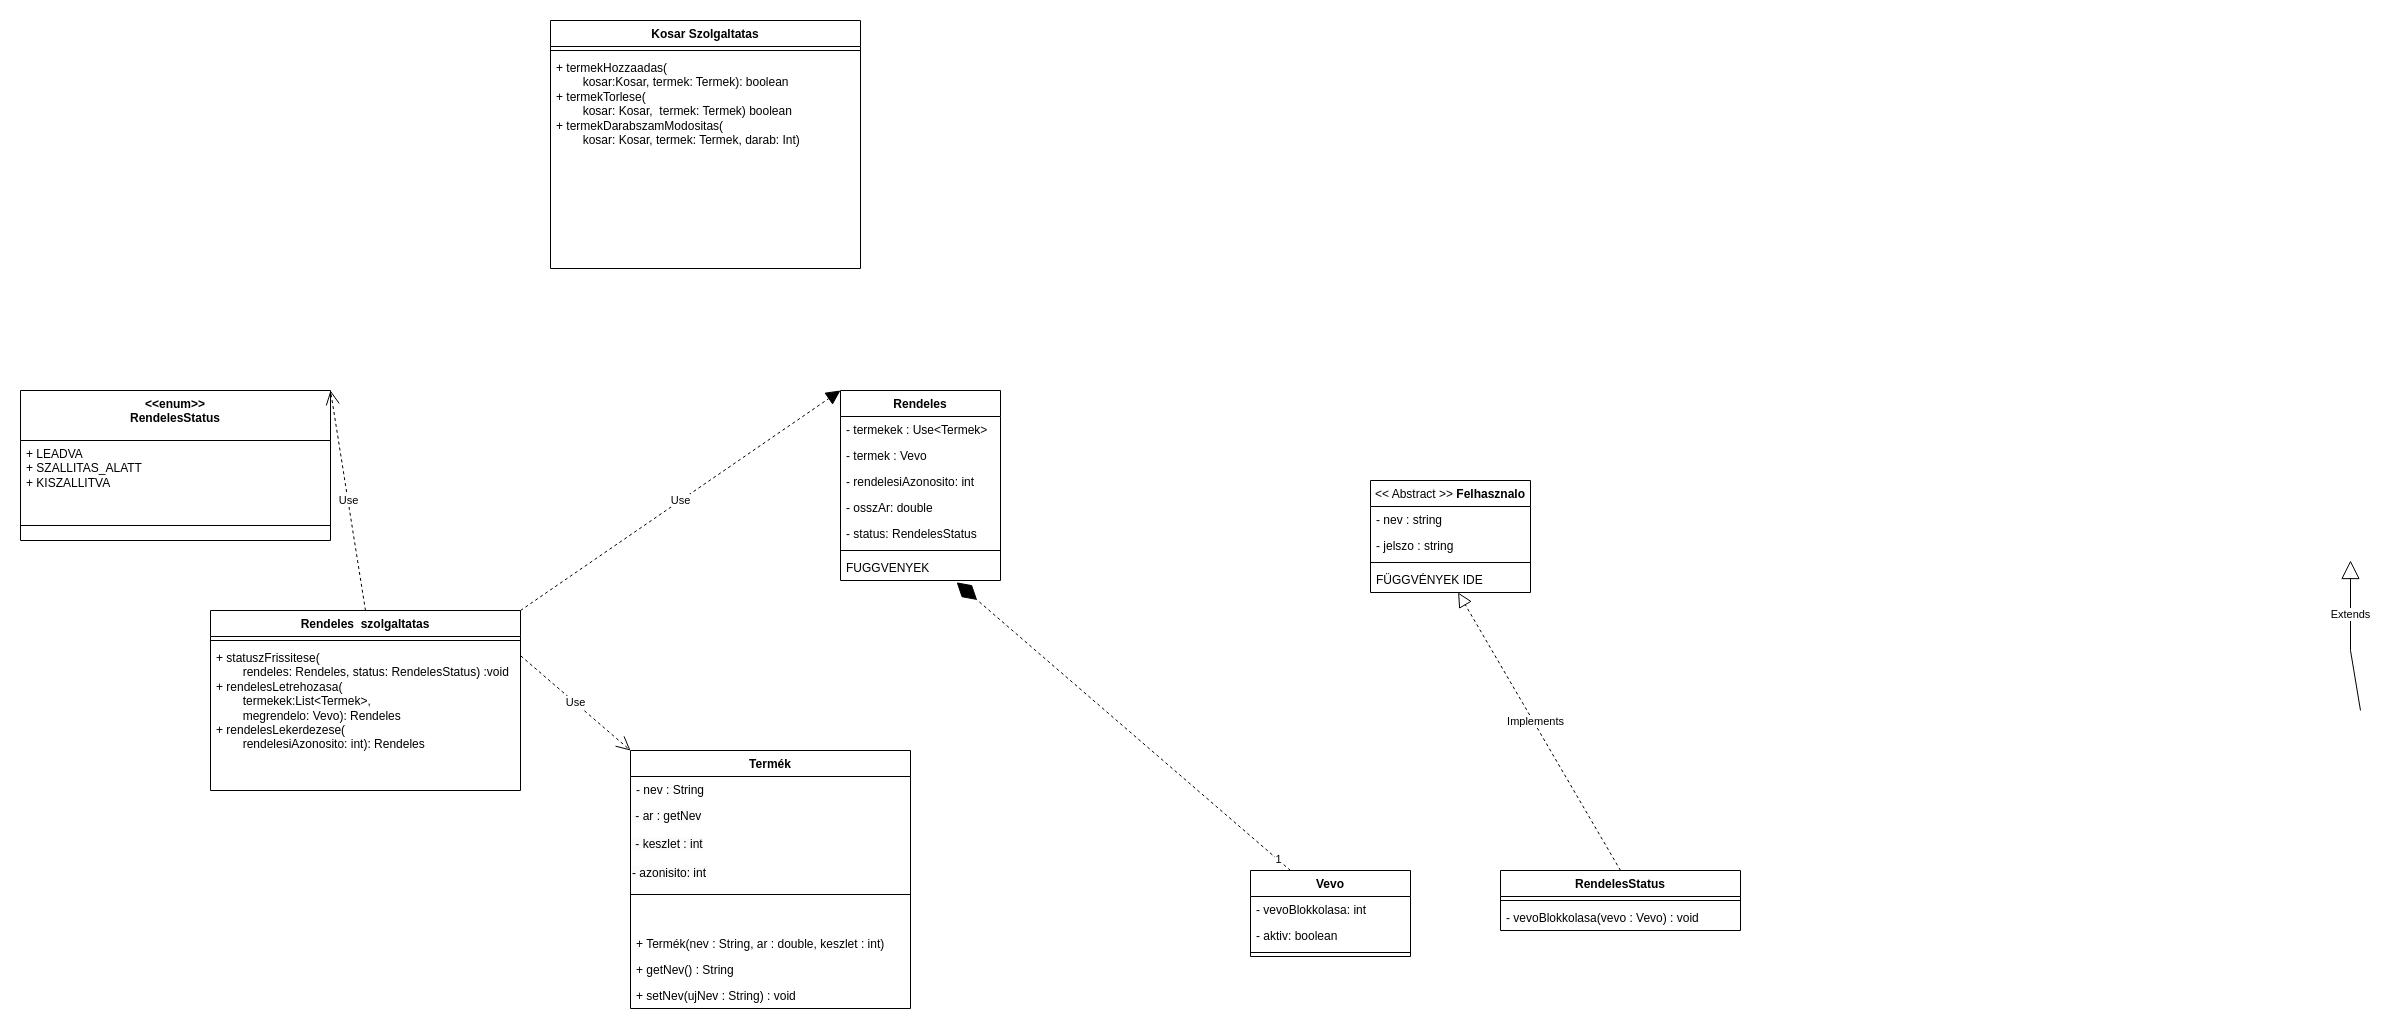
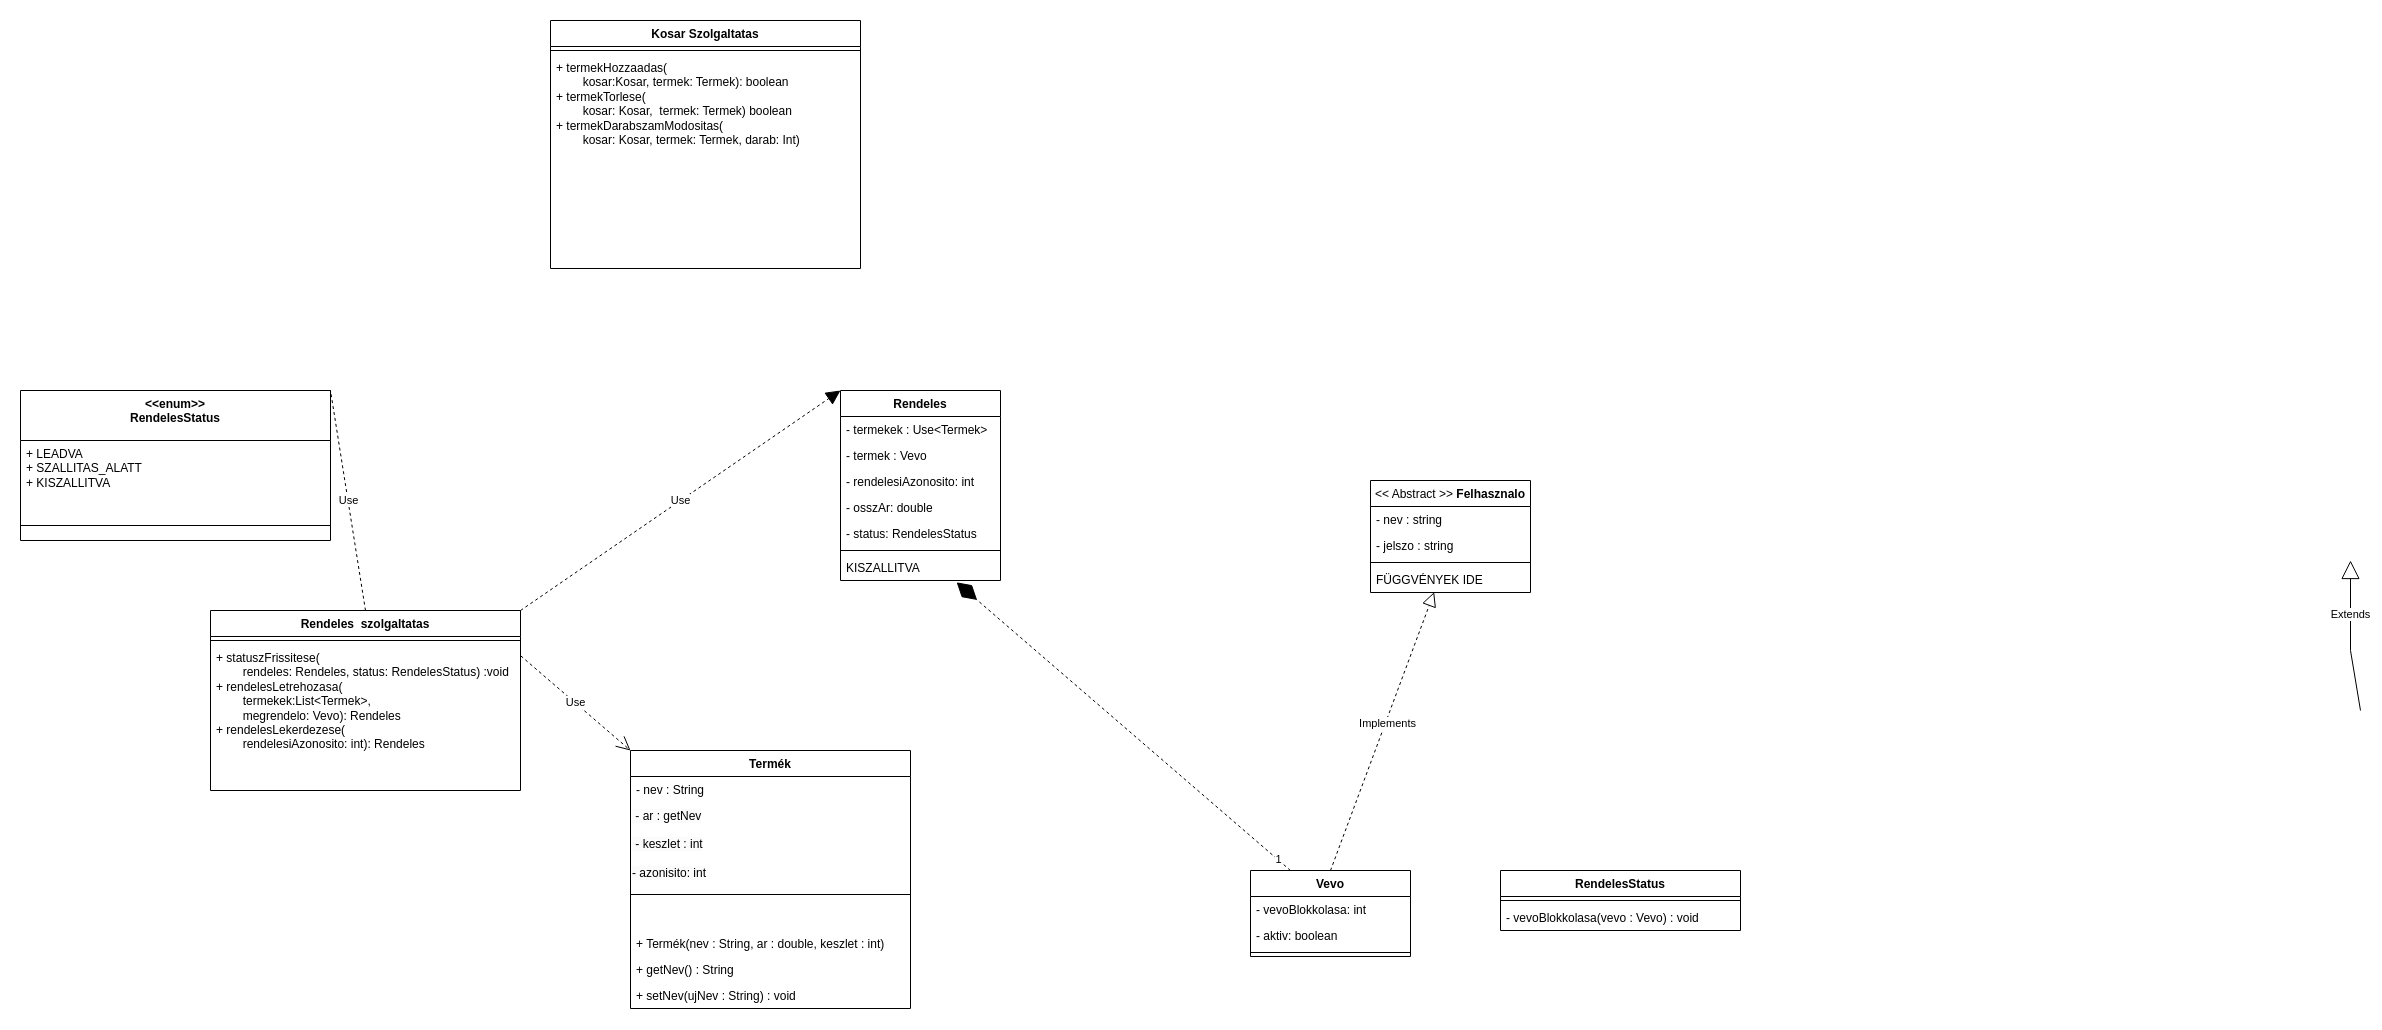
(331, 396) -> (331, 395)
(880, 569) -> (883, 569)
none -> (1380, 738)
(1543, 738) -> none
